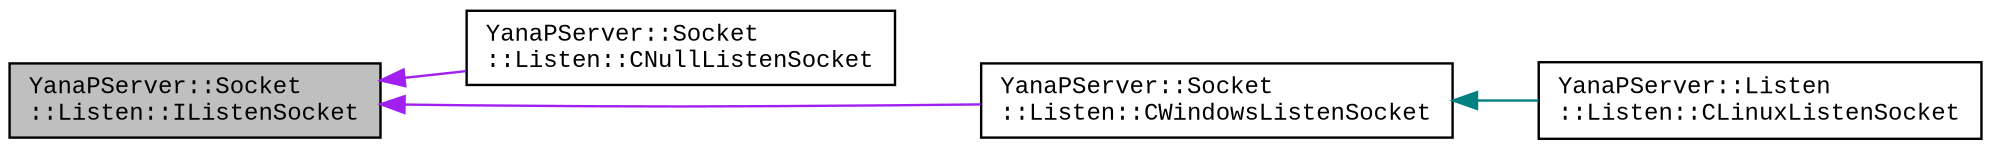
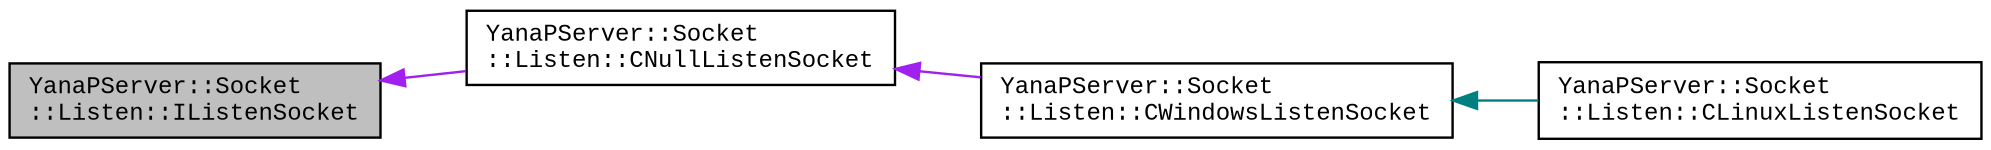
(1760, 101) -> (1760, 101)
(693, 106) -> (950, 74)
